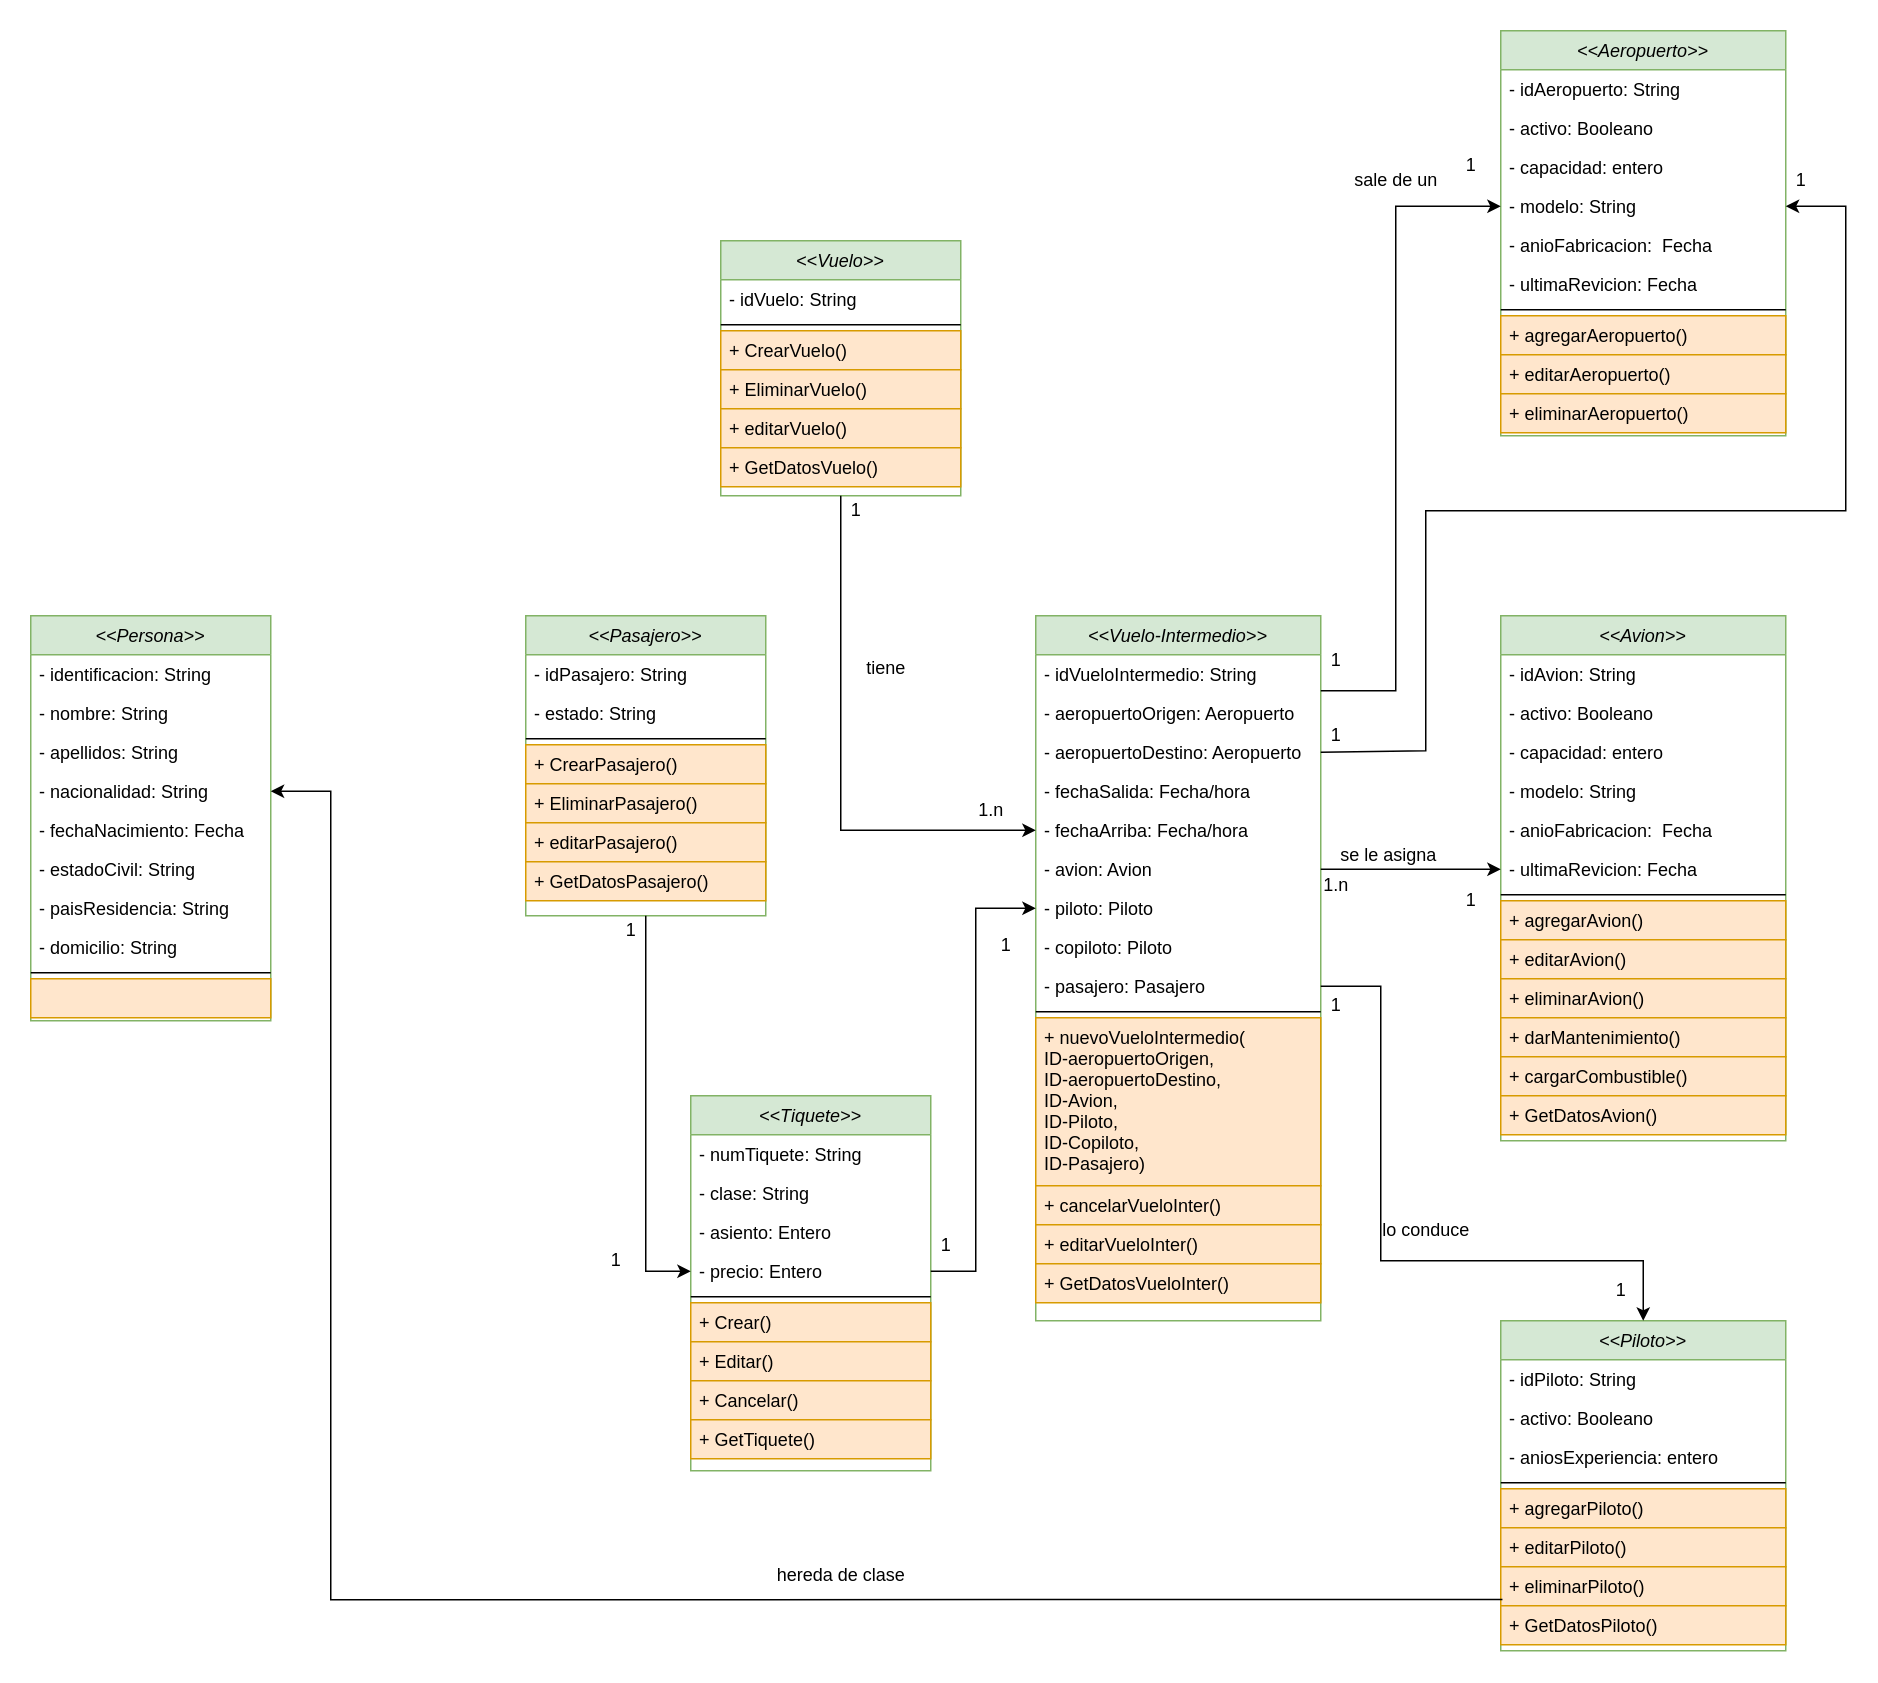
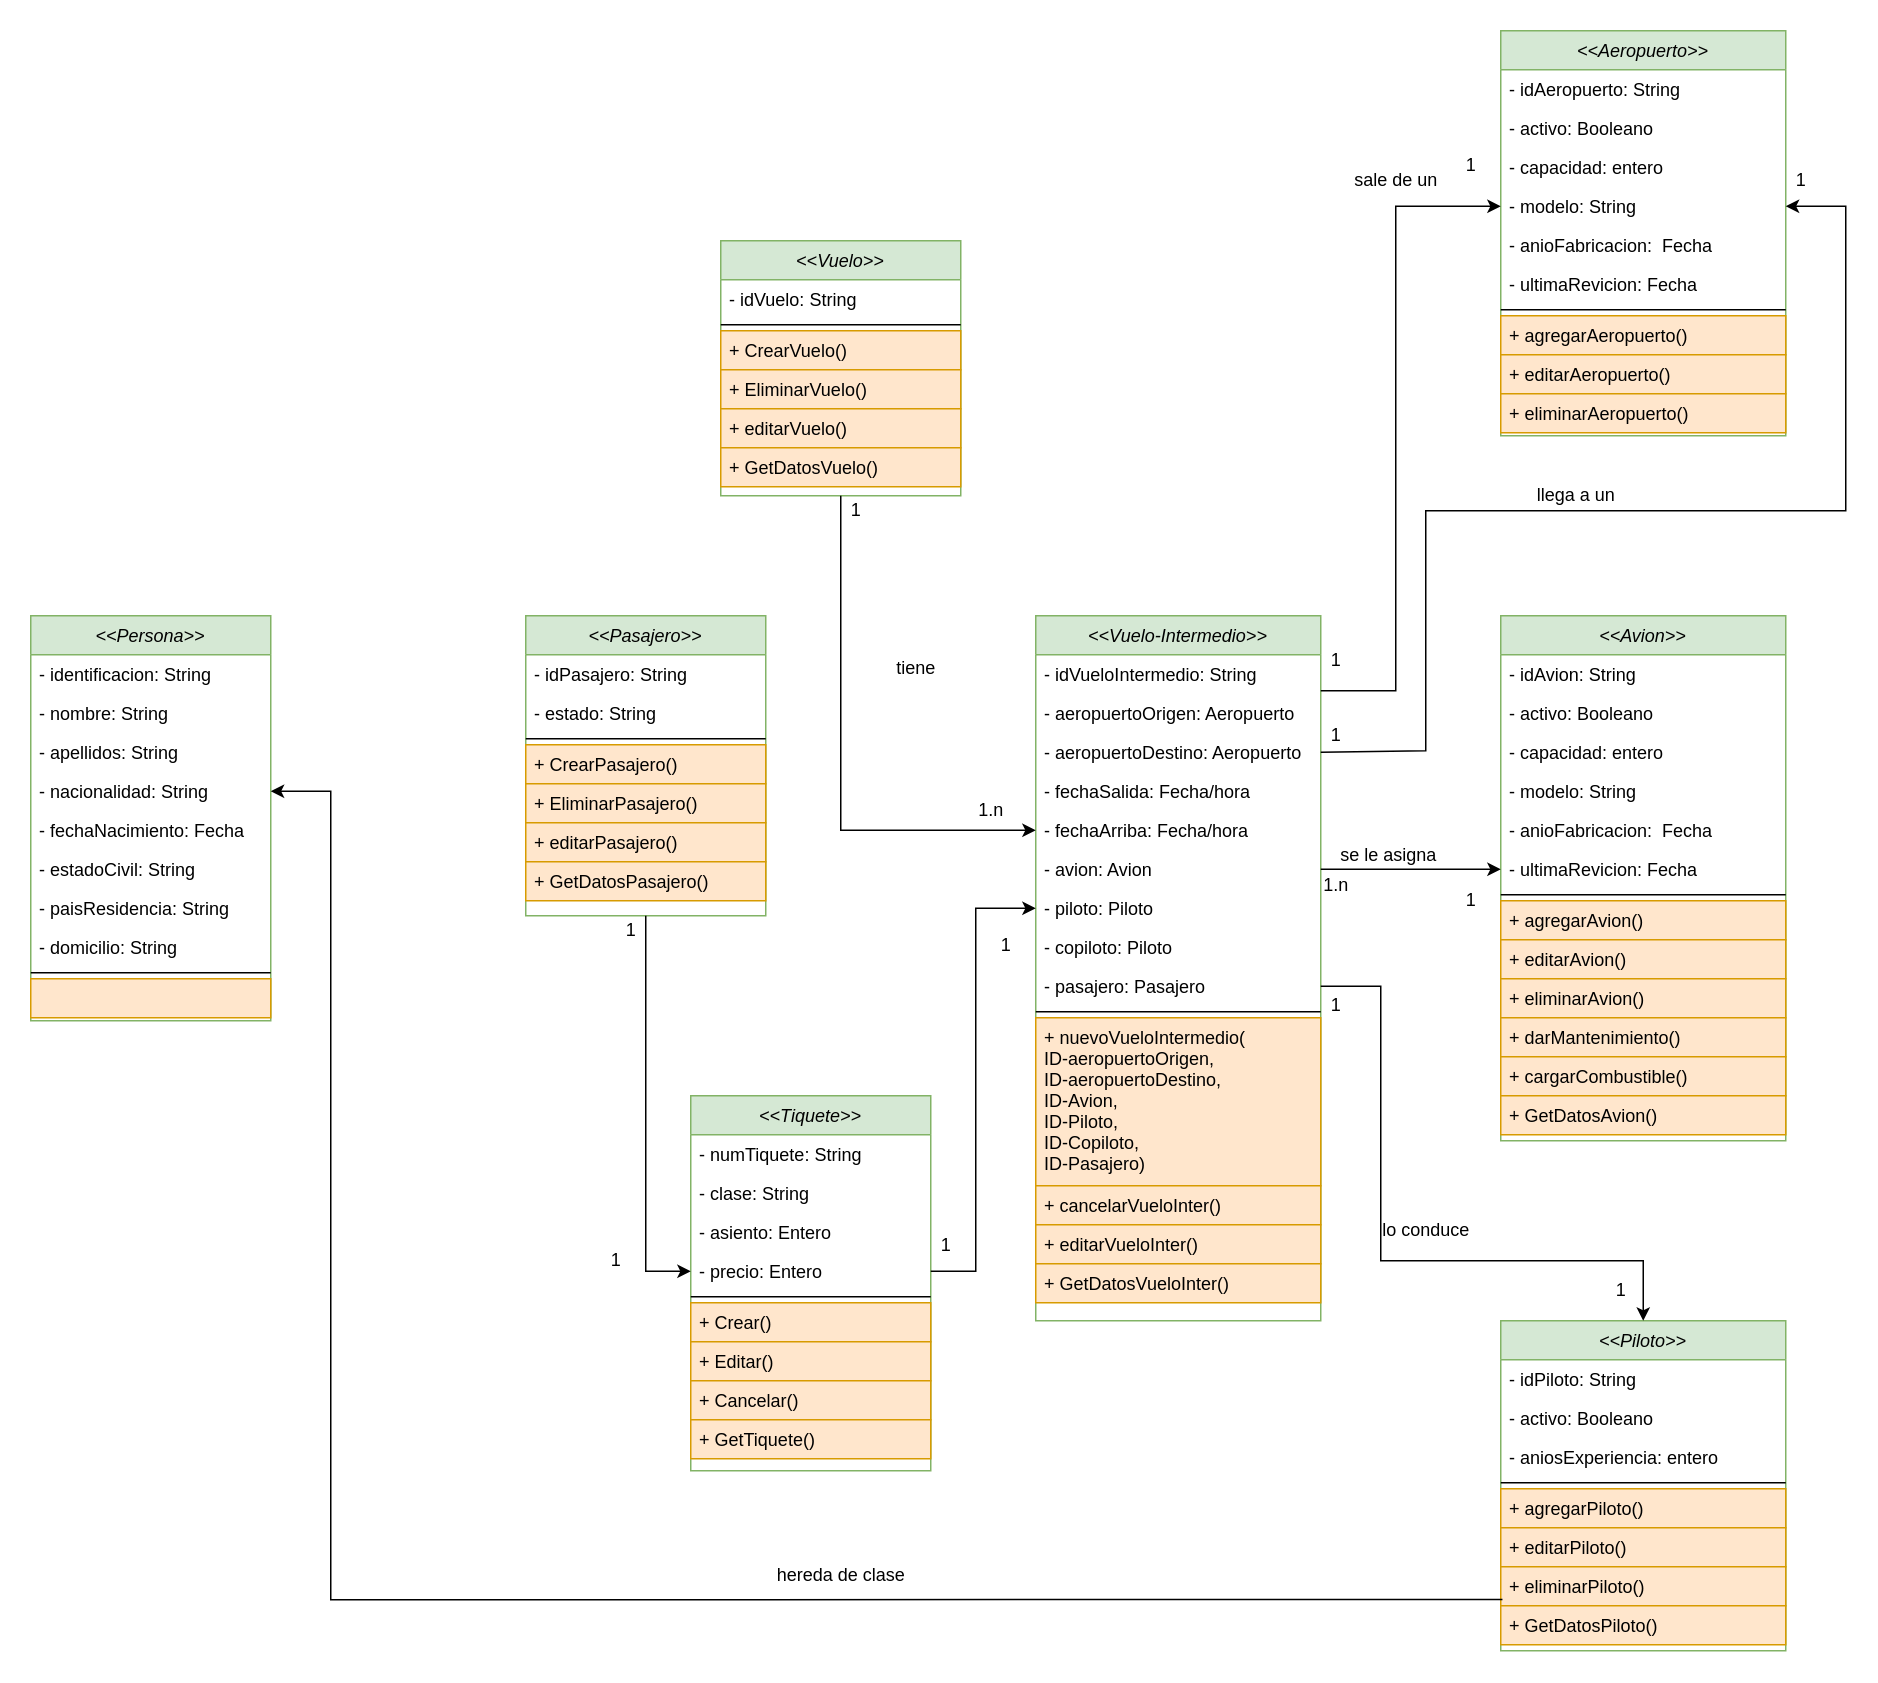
none -> (1576, 496)
(886, 668) -> (916, 668)
